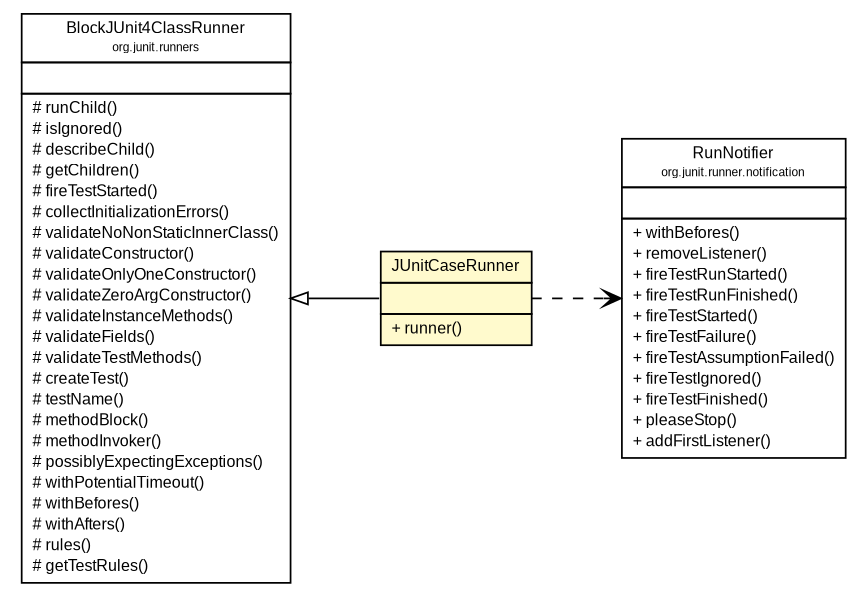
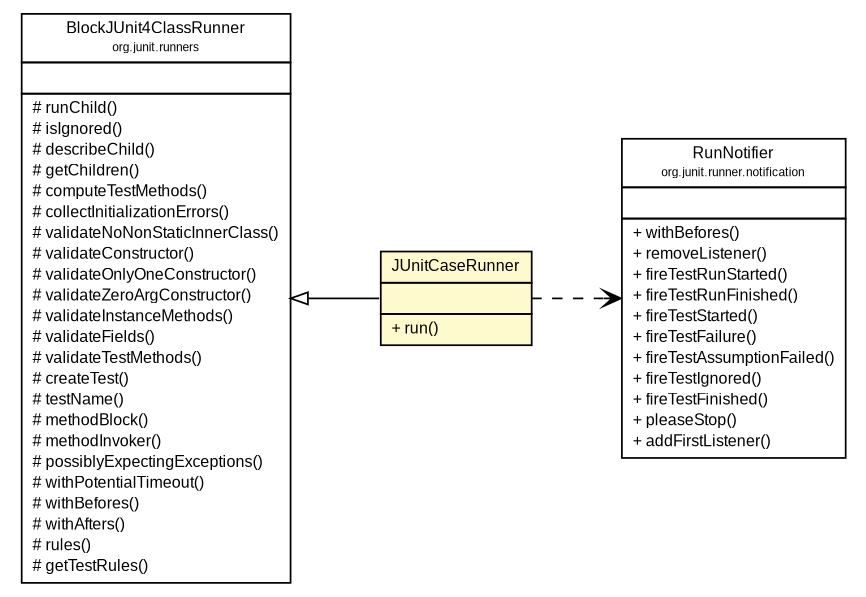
(95, 192) -> (121, 192)
(428, 329) -> (415, 329)
